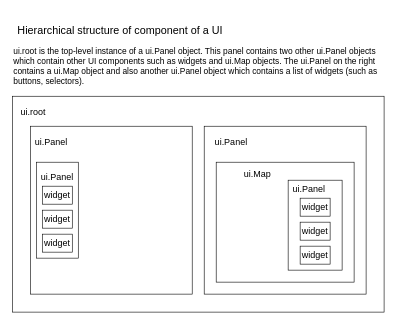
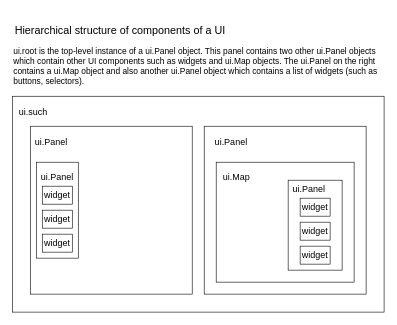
(120, 30) -> (120, 30)
(33, 111) -> (33, 111)
(258, 174) -> (237, 177)
